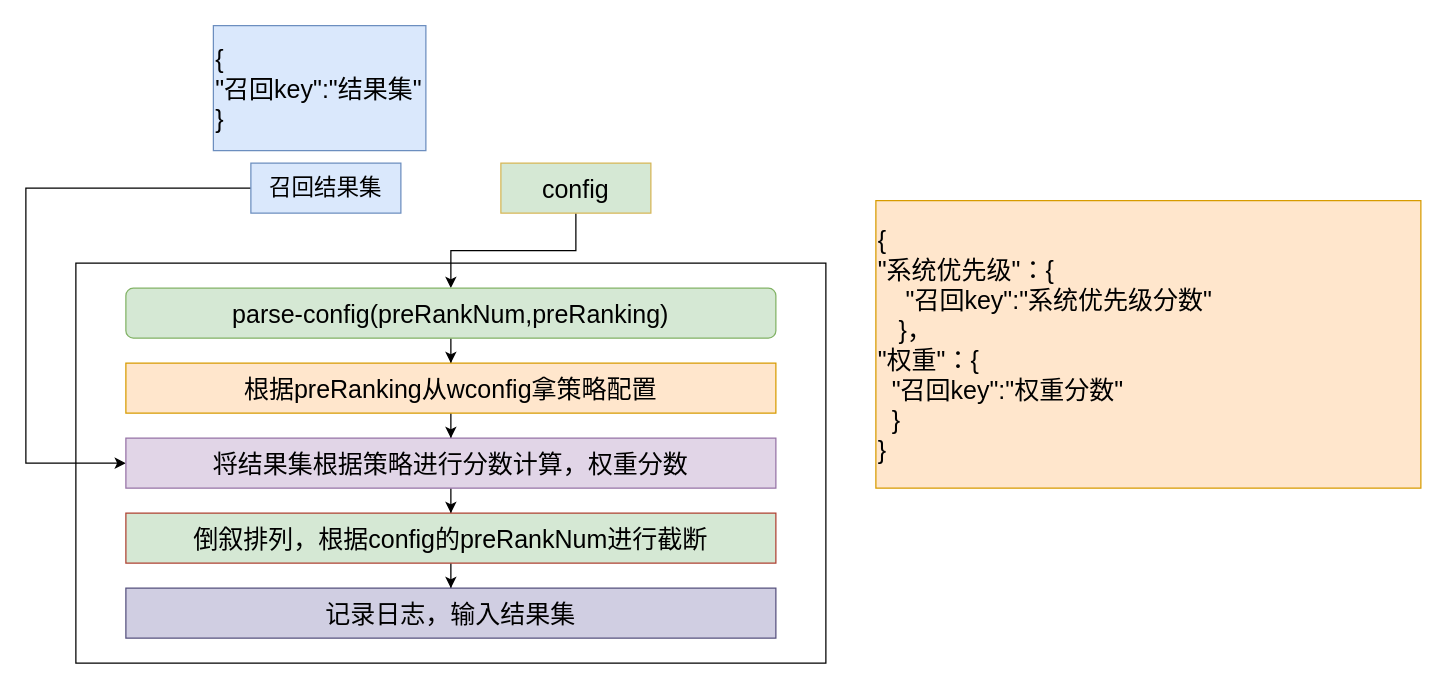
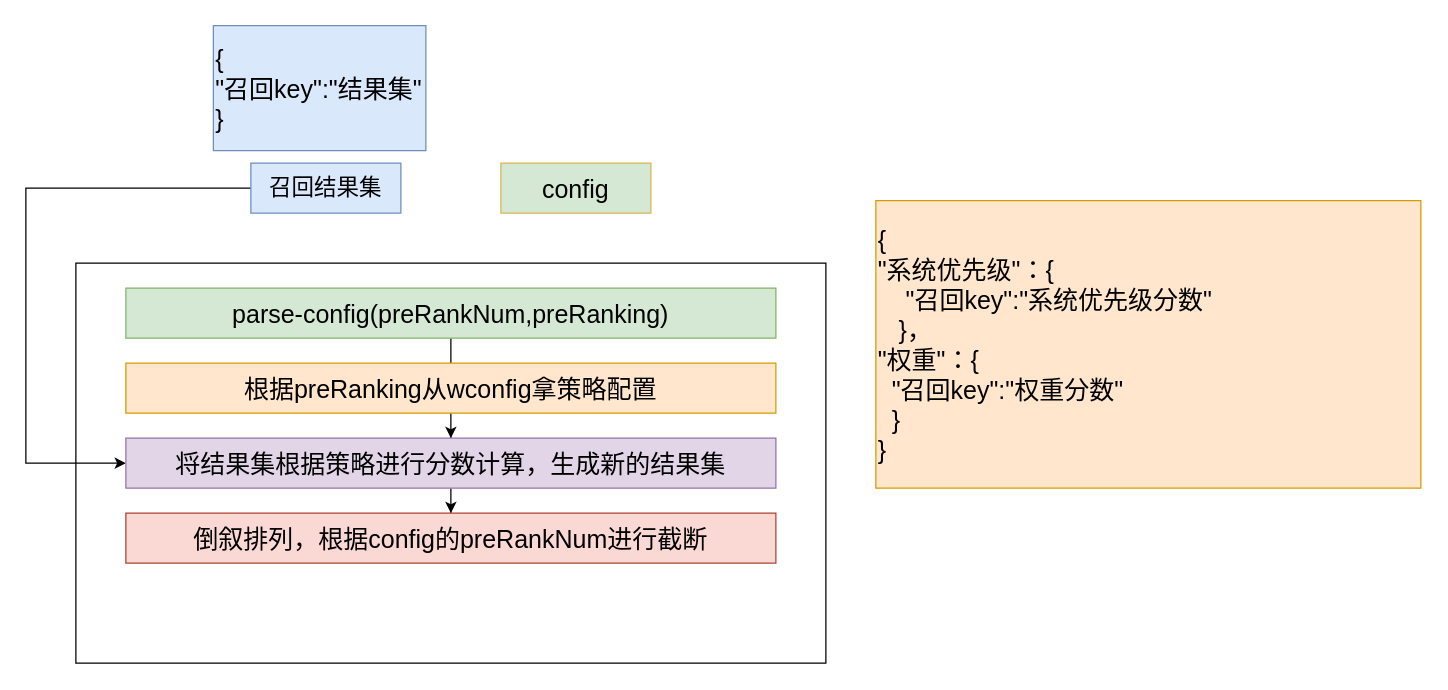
(518, 251) -> none
(451, 313) -> (451, 313)
(451, 353) -> (451, 356)
(451, 463) -> (451, 463)
(451, 538) -> (451, 538)
(451, 580) -> none
(451, 613) -> none
